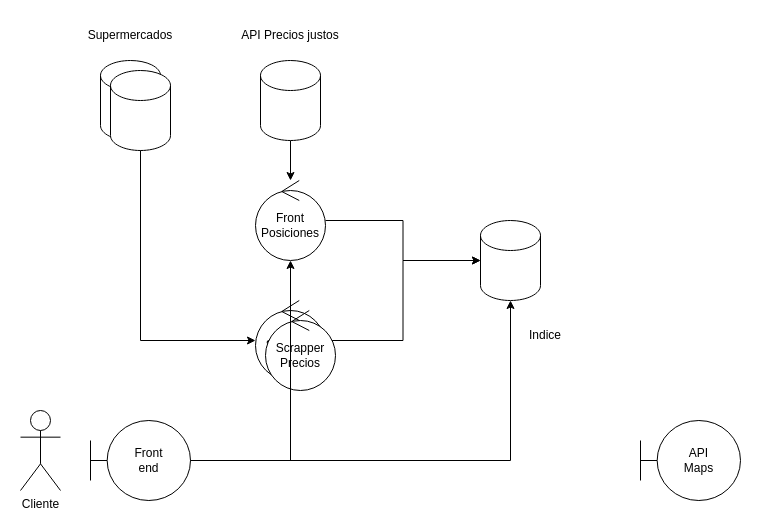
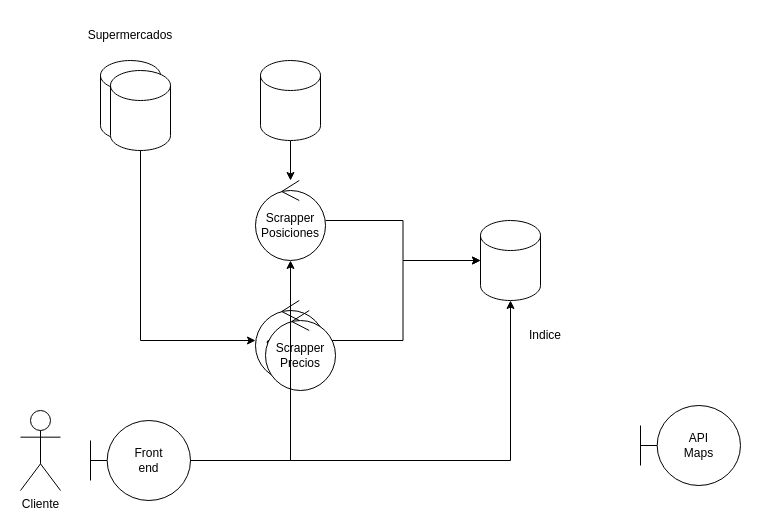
(291, 36) -> none
(291, 226) -> (291, 226)
(691, 461) -> (691, 446)
